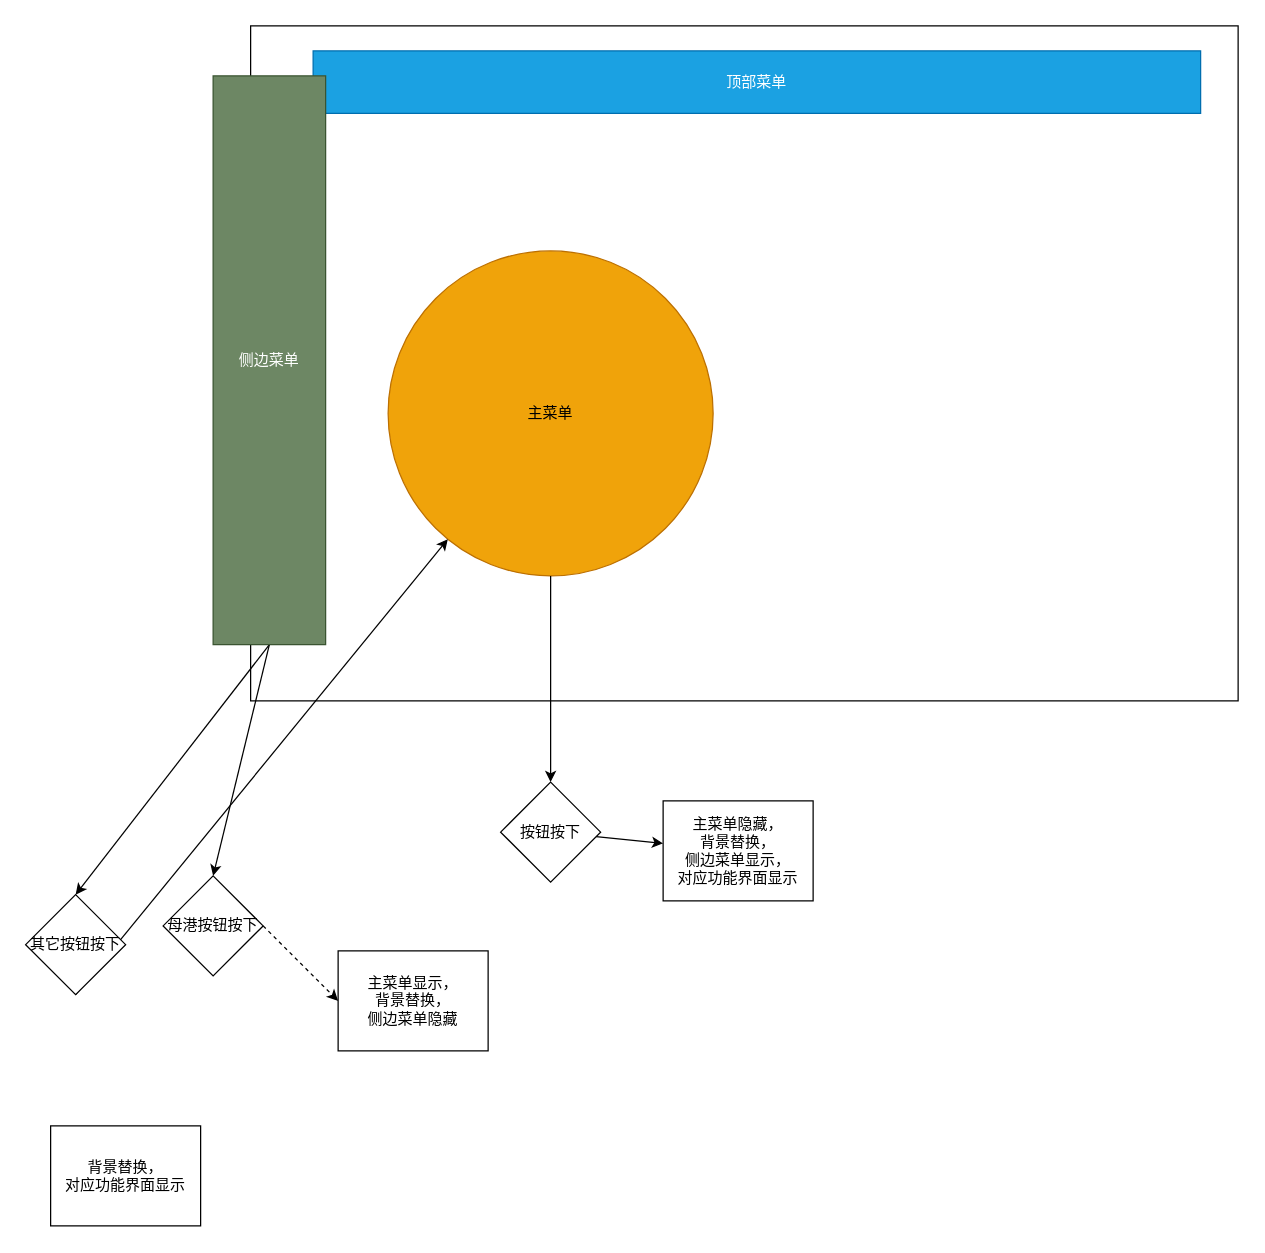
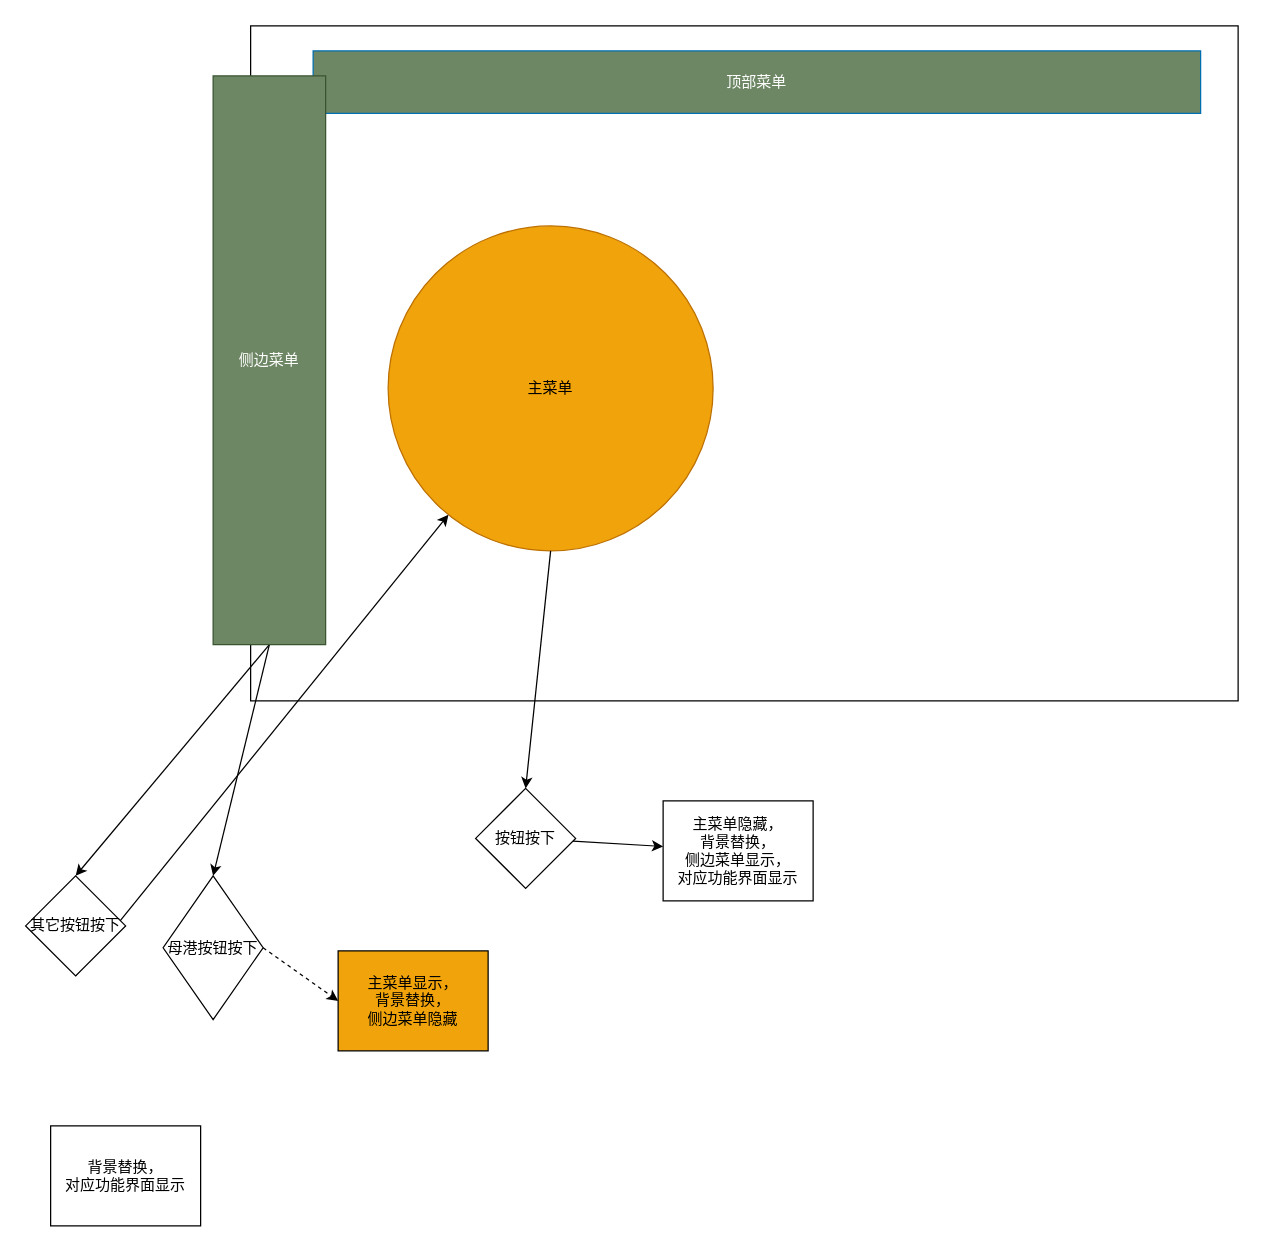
(757, 82) -> (757, 82)
(551, 413) -> (551, 388)
(551, 832) -> (526, 838)
(213, 926) -> (213, 948)
(76, 944) -> (76, 926)
(413, 1001) -> (413, 1001)
